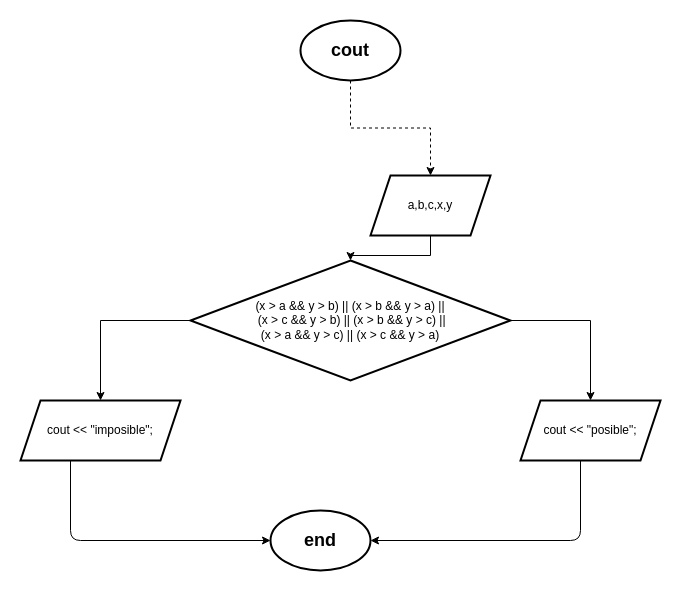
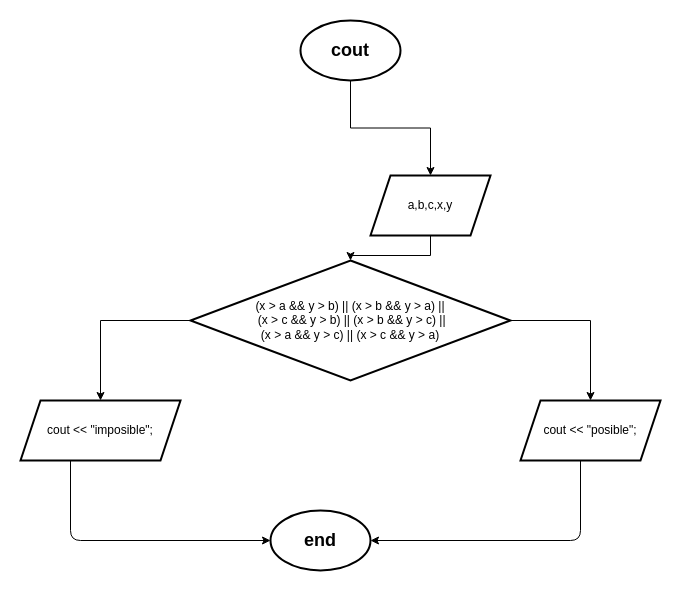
(388, 128) -> (388, 128)
